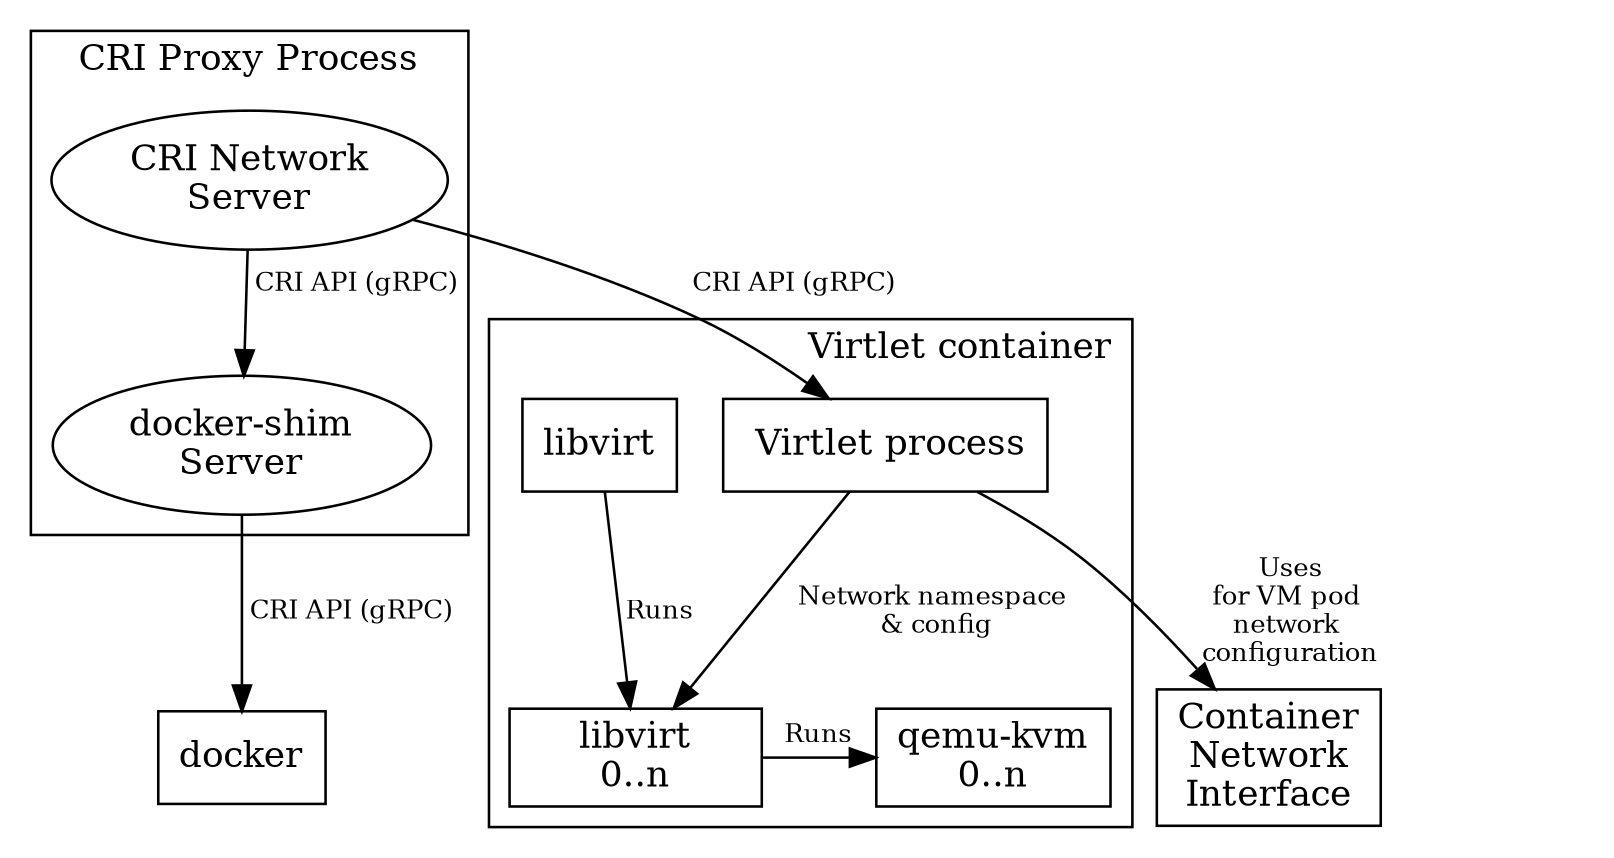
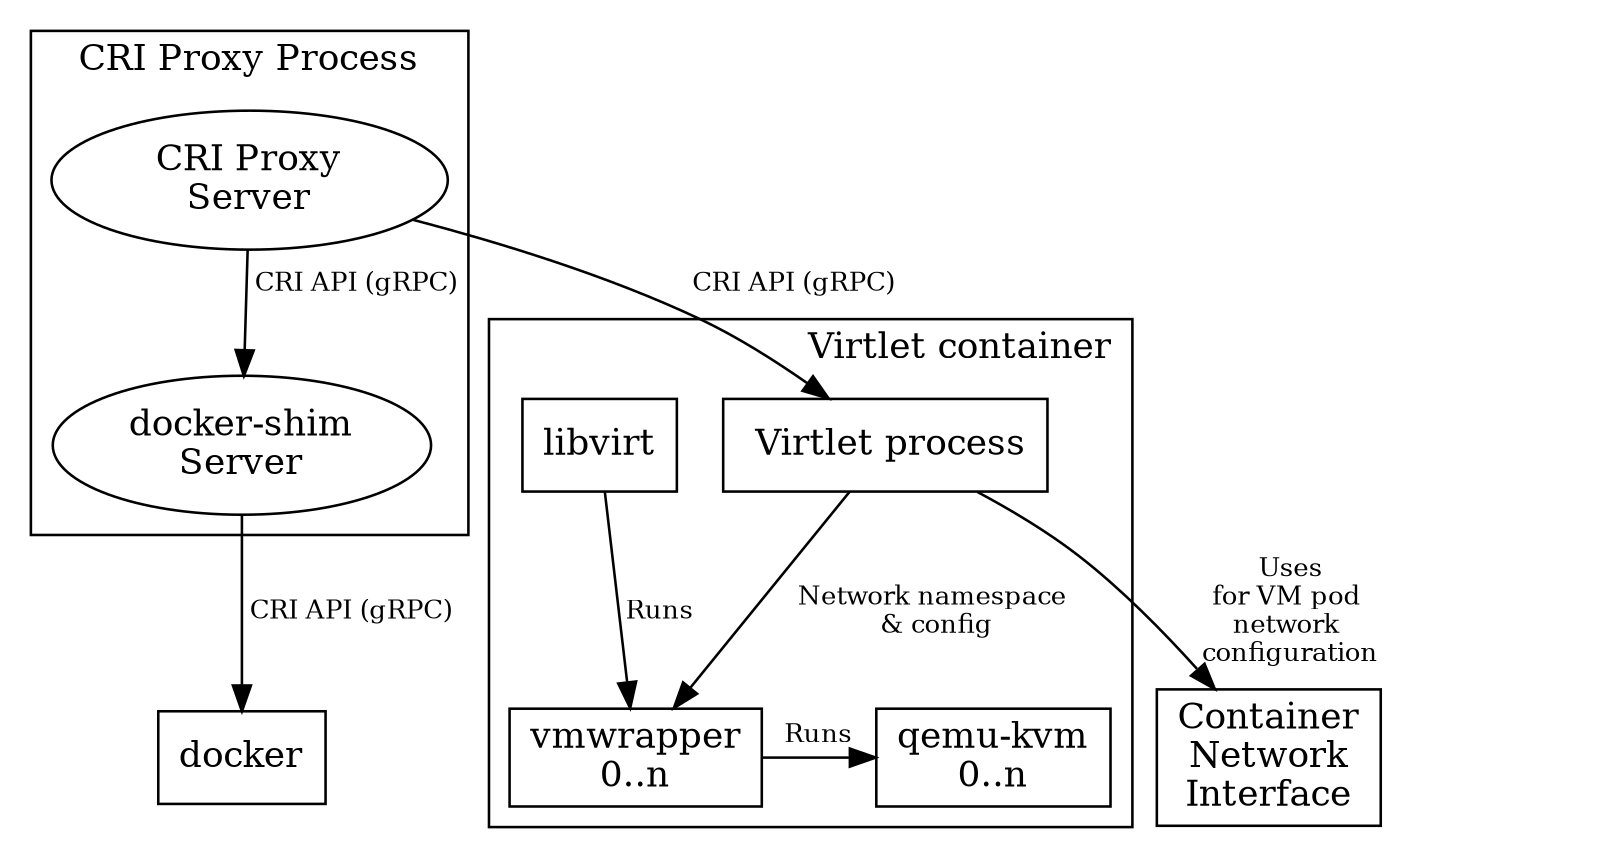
(250, 180) -> (250, 180)
(636, 758) -> (636, 758)
